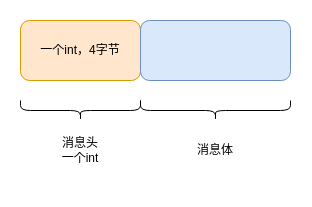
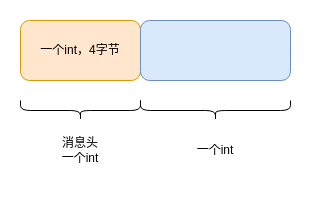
(216, 151) -> (216, 151)
